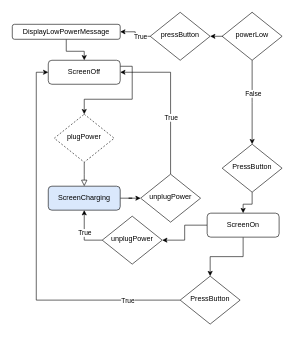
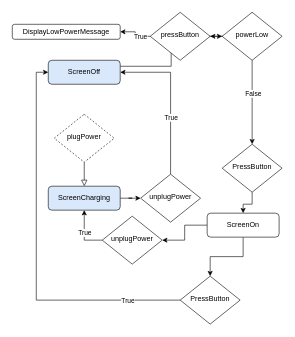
(84, 52) -> none
(84, 72) -> (84, 72)
(84, 101) -> (157, 66)
